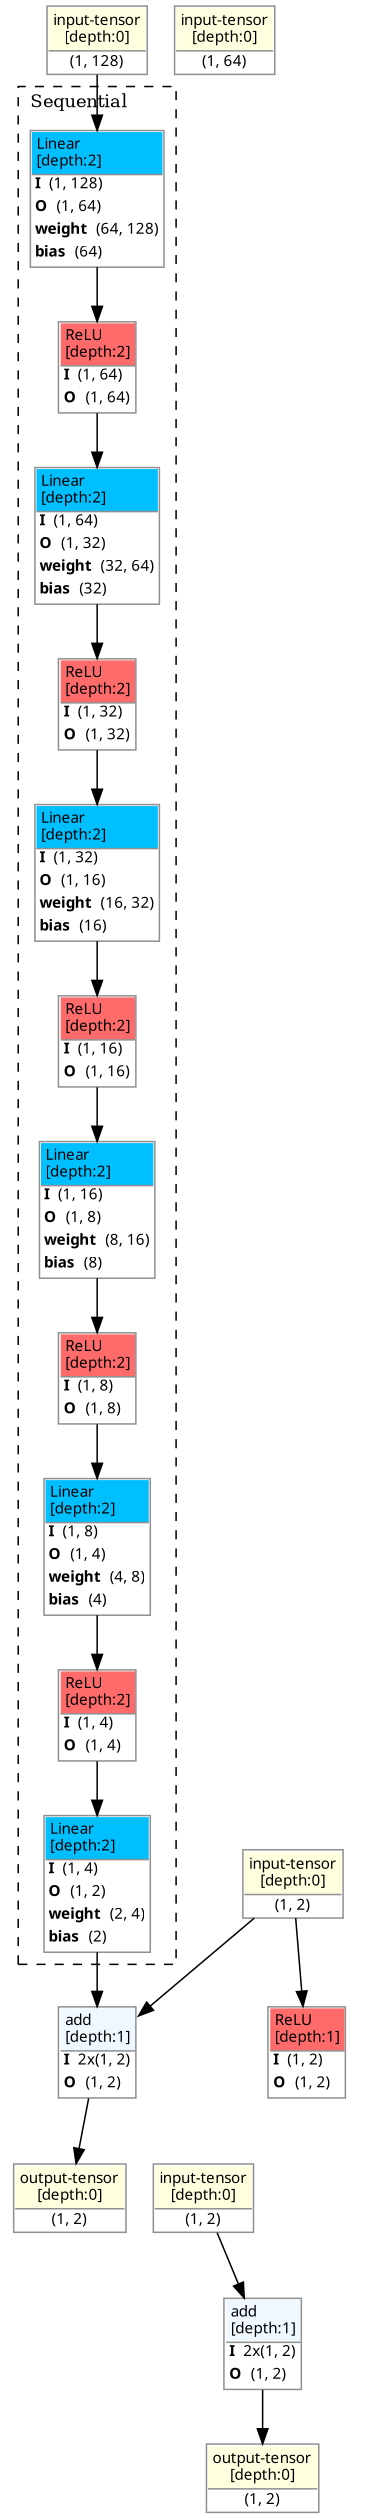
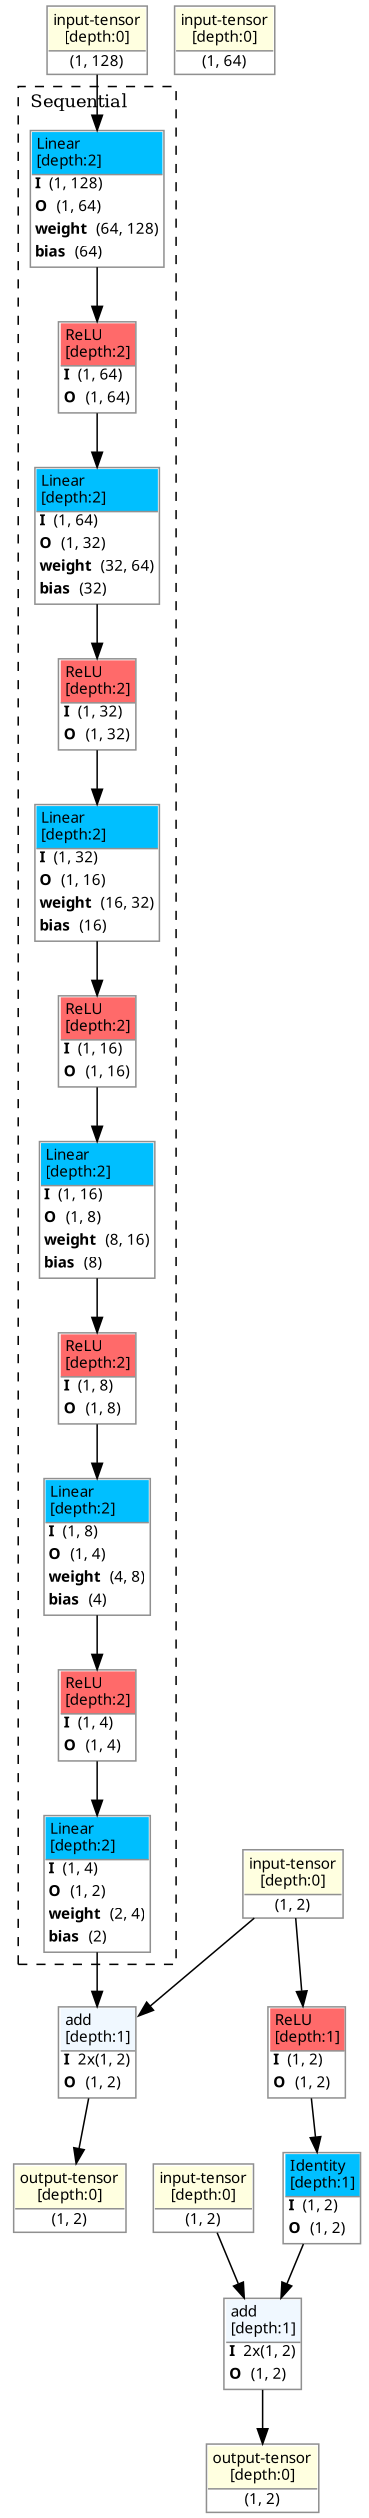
none -> (322, 2198)
